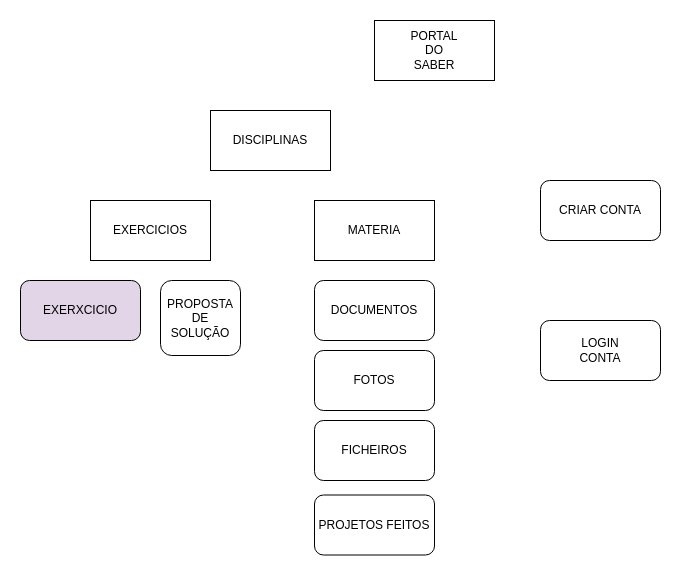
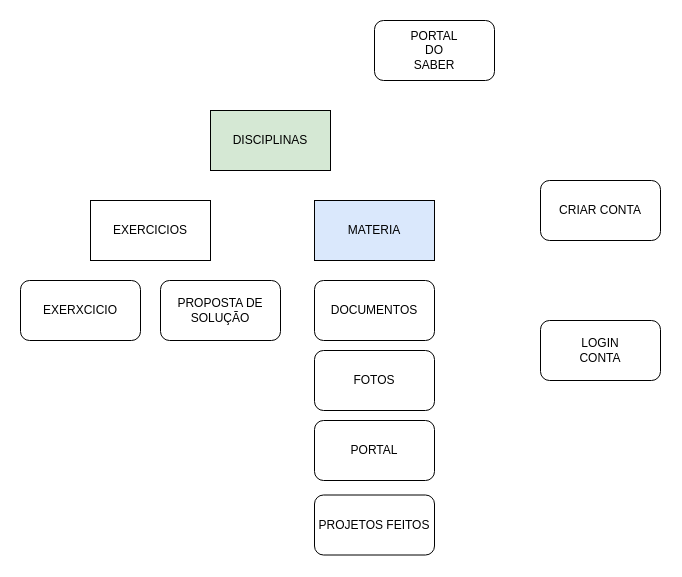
(435, 51) -> (435, 51)
(271, 141) -> (271, 141)
(375, 231) -> (375, 231)
(81, 311) -> (81, 311)
(201, 318) -> (221, 311)
(375, 451) -> (375, 451)
